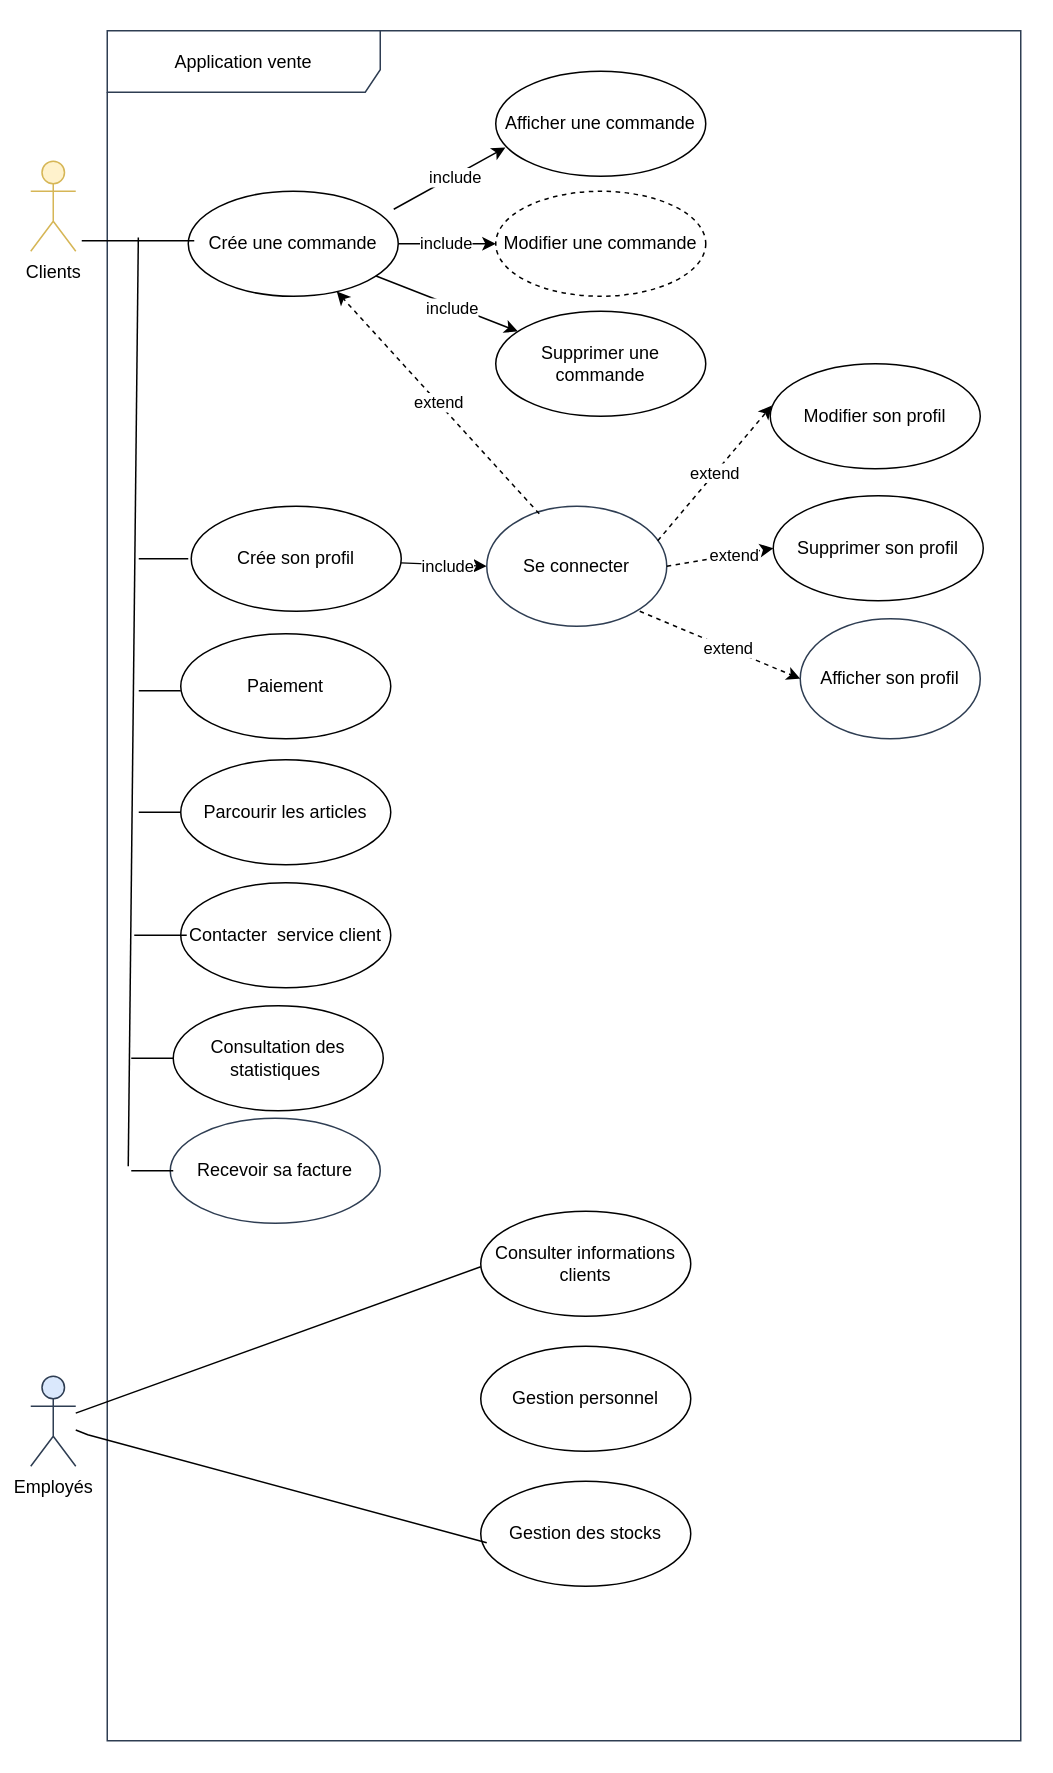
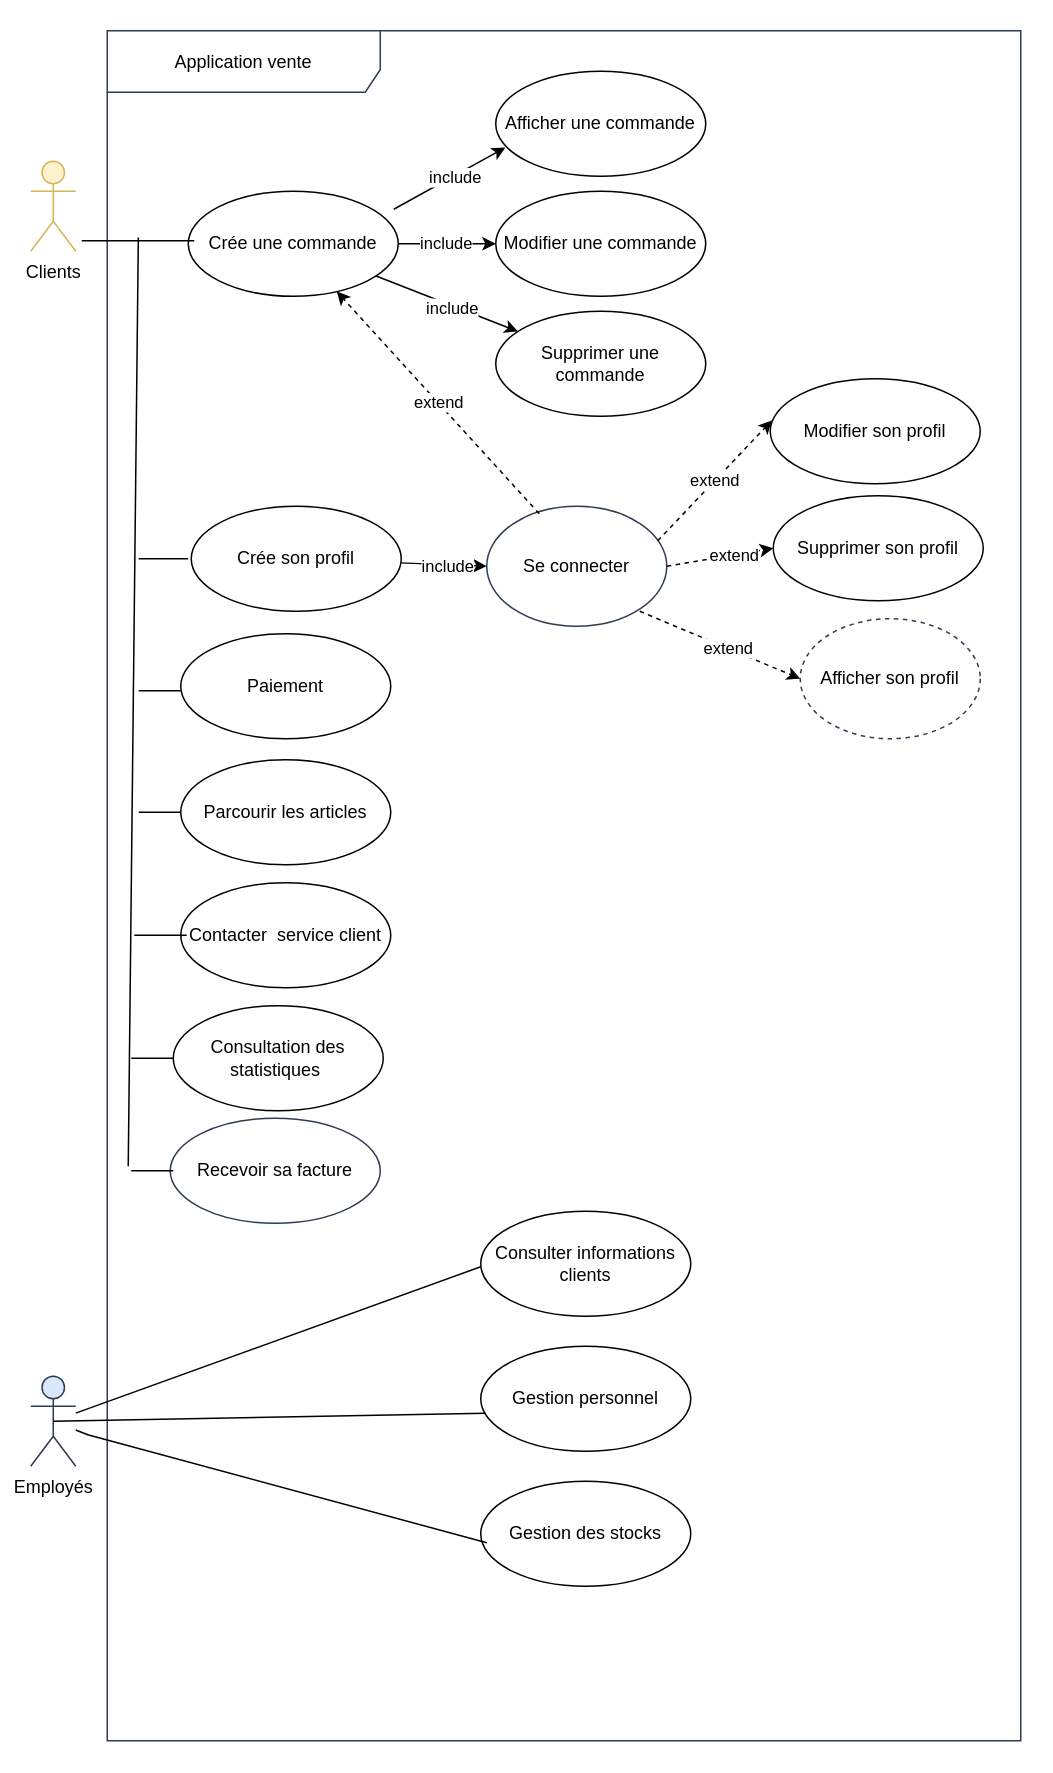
(601, 244) -> (601, 244)
(875, 416) -> (875, 431)
(890, 679) -> (890, 679)
none -> (270, 1417)
